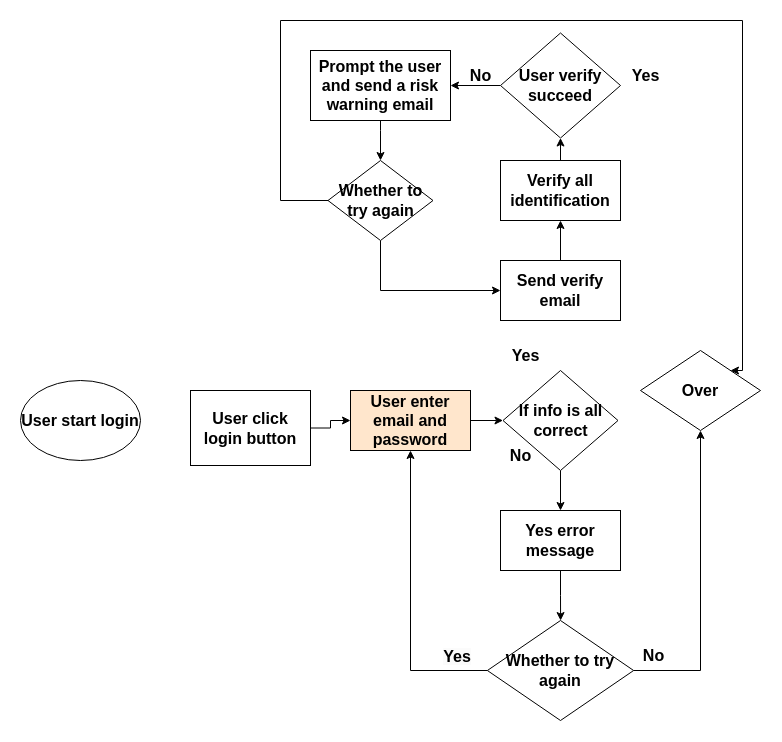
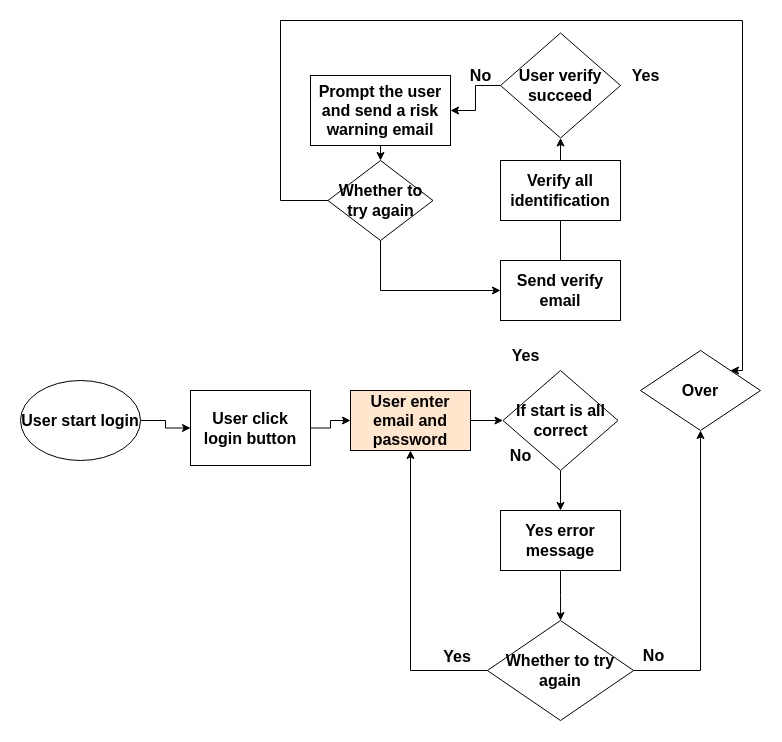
(381, 86) -> (381, 111)
(561, 228) -> (561, 226)
none -> (166, 421)
(561, 421) -> (561, 421)
